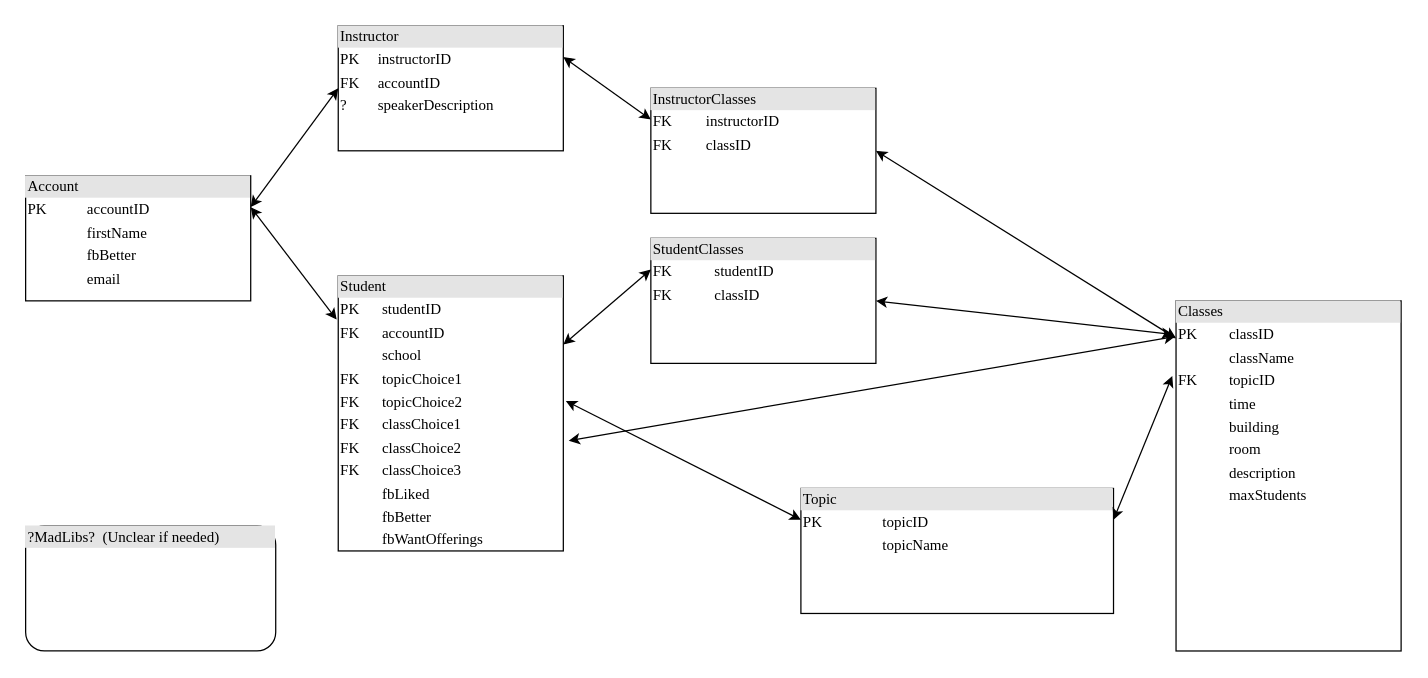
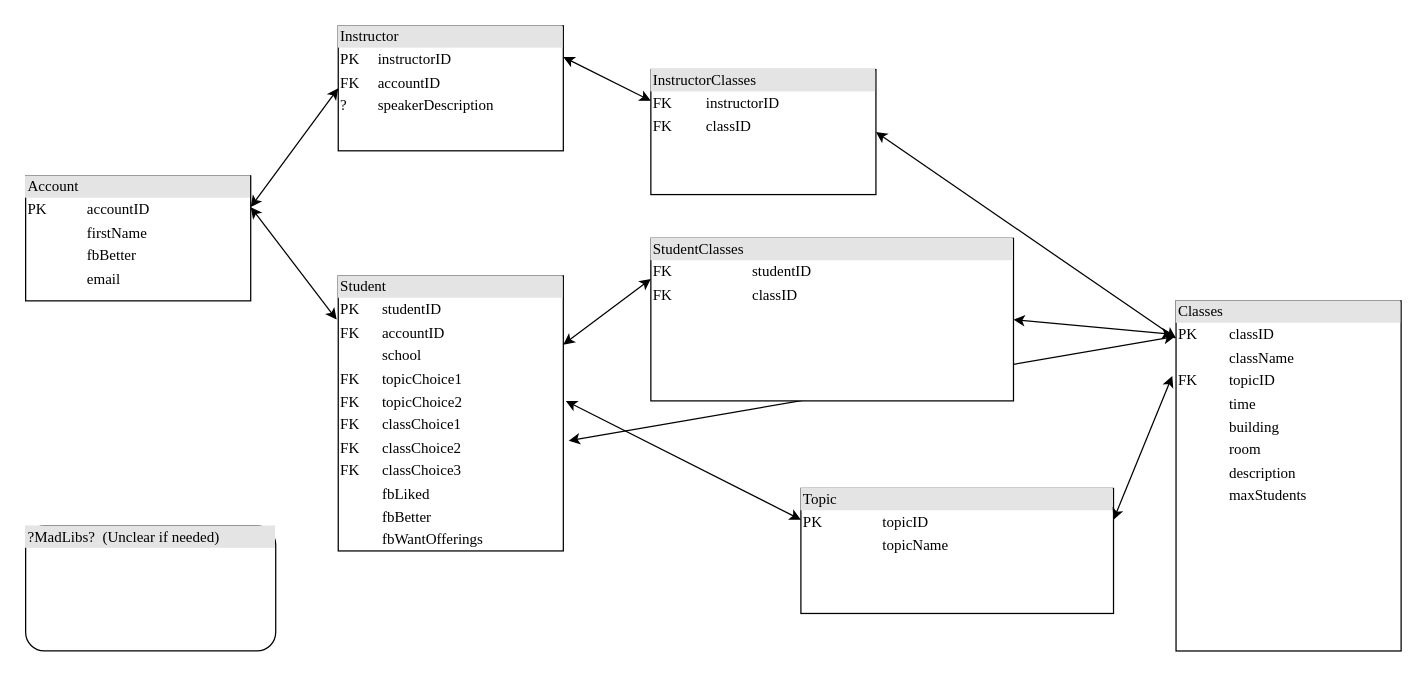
(763, 151) -> (763, 132)
(763, 301) -> (832, 319)
